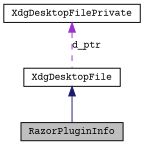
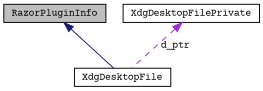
(72, 109) -> (92, 49)
